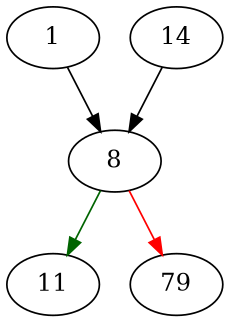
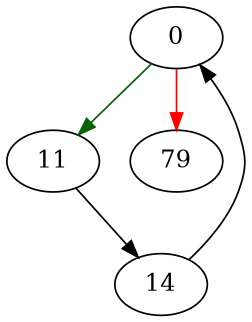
(53, 38) -> none
(115, 161) -> (177, 38)
none -> (101, 216)
